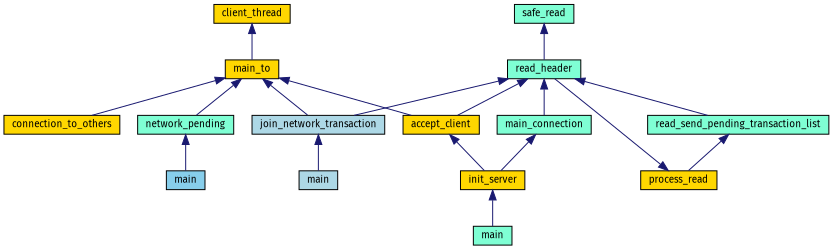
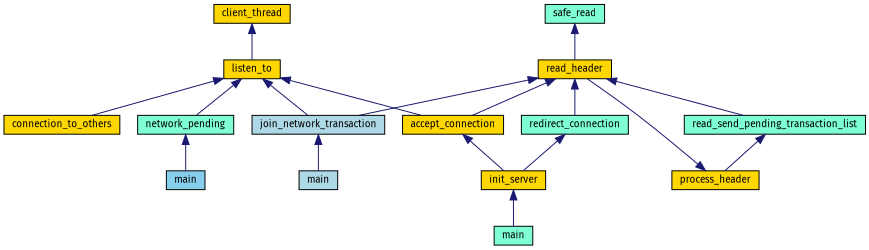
(252, 69) -> (252, 69)
(544, 69) -> (575, 69)
(441, 125) -> (453, 125)
(544, 125) -> (575, 125)
(679, 180) -> (715, 180)
